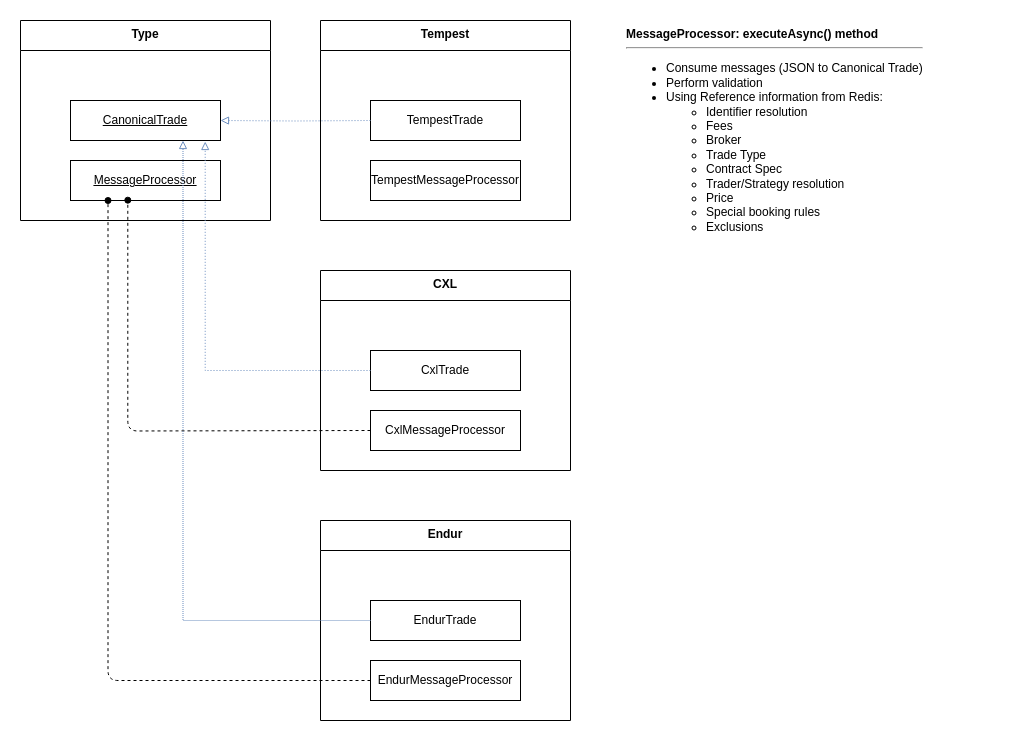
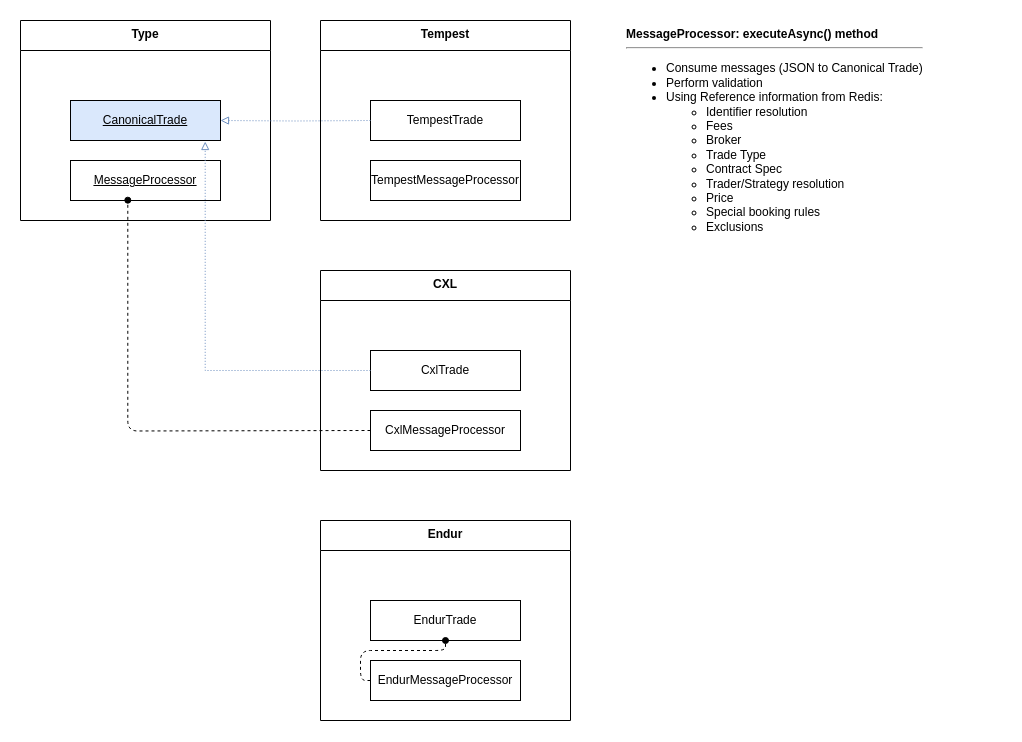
(146, 121) -> (146, 121)
(183, 478) -> none
(108, 566) -> (395, 651)
